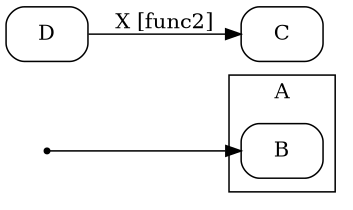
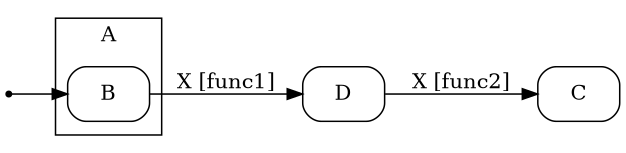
none -> (219, 94)
